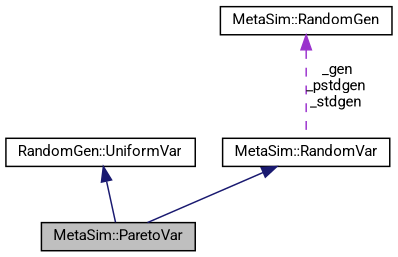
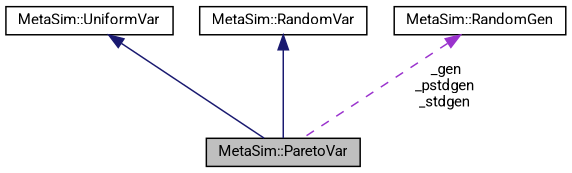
(306, 94) -> (375, 91)
(101, 152) -> (89, 21)
